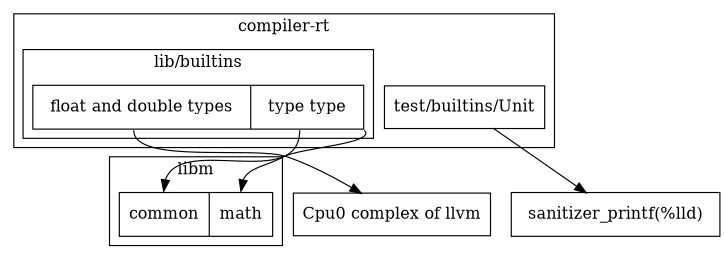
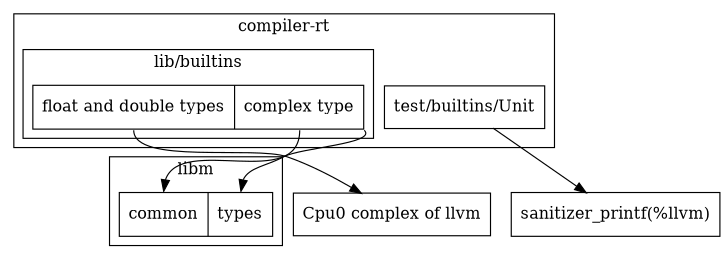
(307, 107) -> (299, 107)
(241, 214) -> (240, 214)
(616, 214) -> (616, 214)
